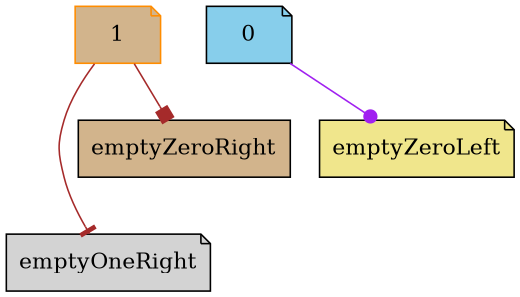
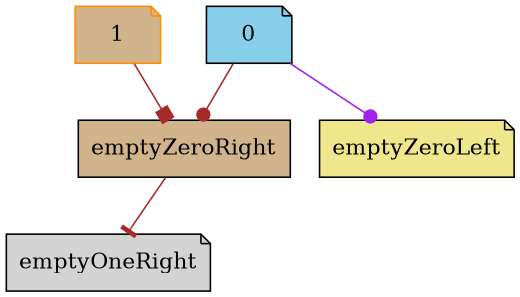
none -> (220, 86)
(59, 144) -> (148, 202)
